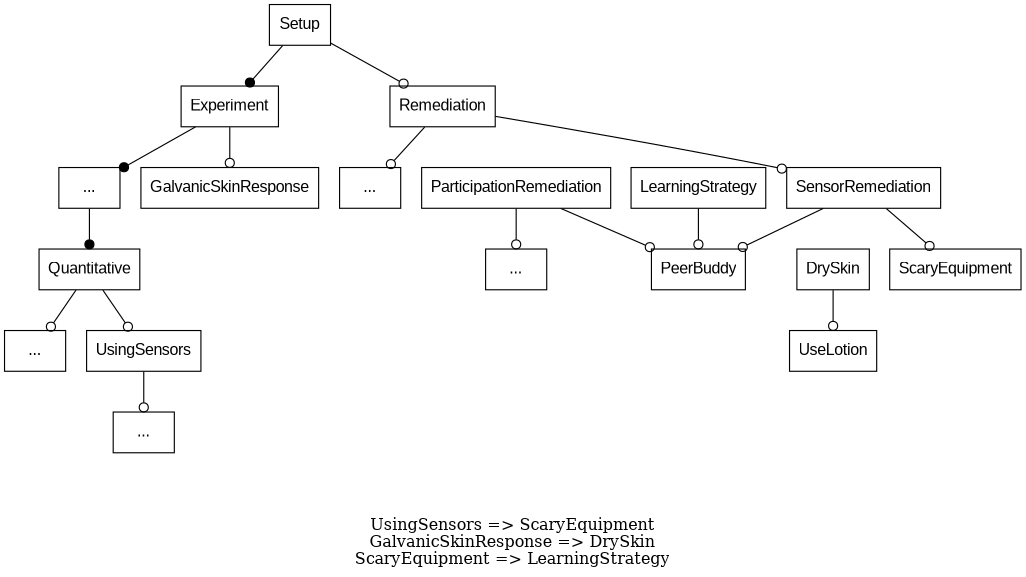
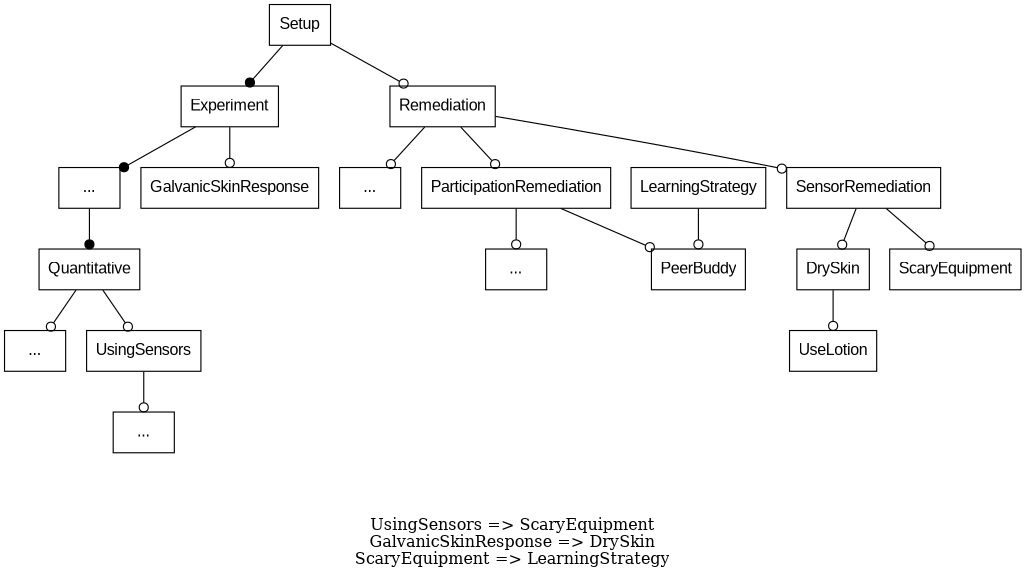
none -> (476, 144)
(785, 227) -> (850, 225)
